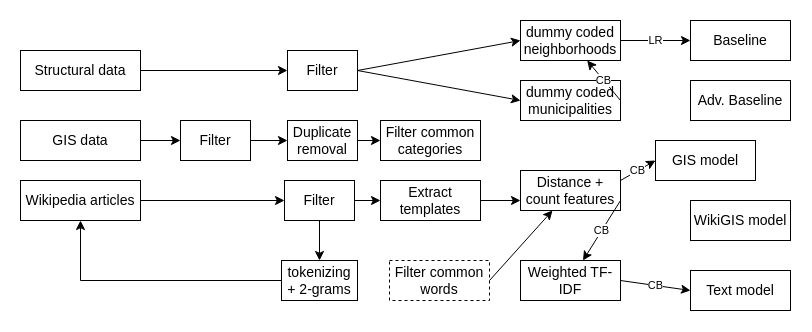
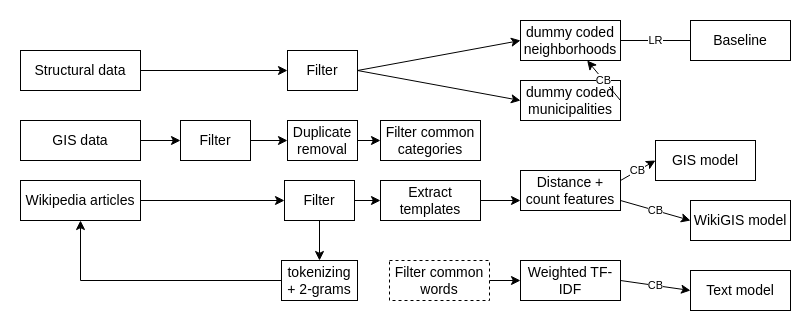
(681, 41) -> (684, 41)
(741, 101) -> none
(604, 227) -> (652, 209)
(518, 249) -> (501, 281)
